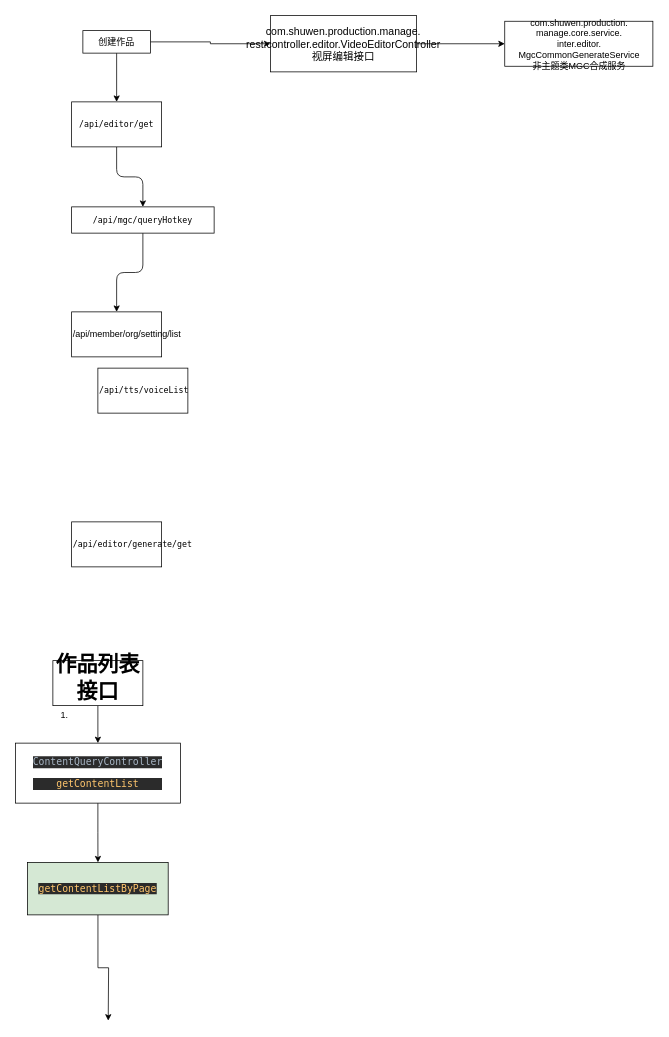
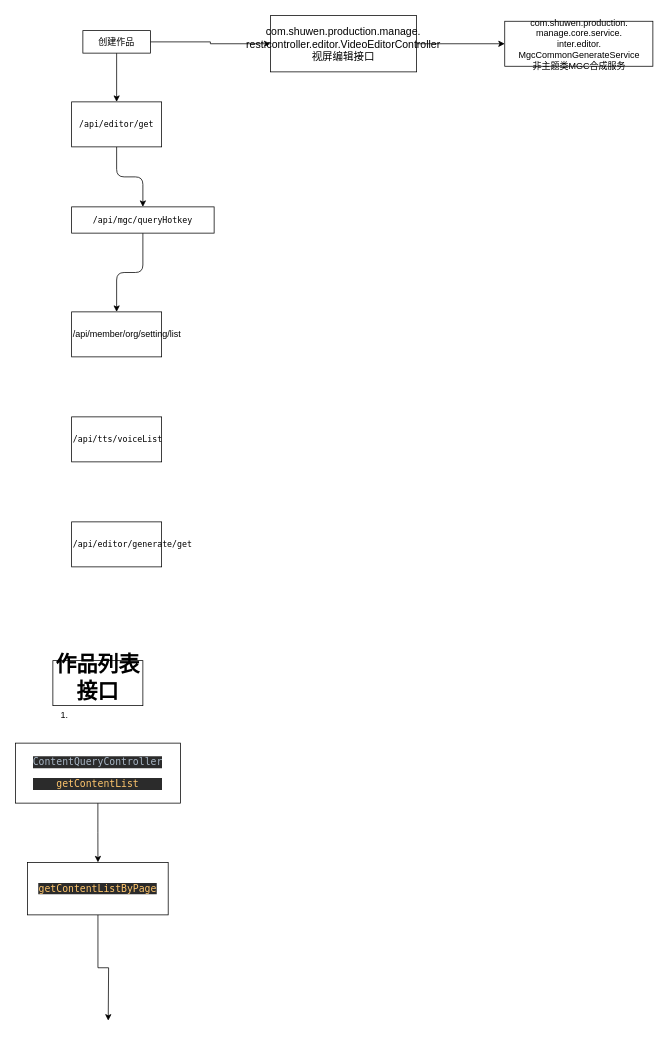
(143, 390) -> (117, 439)
(98, 736) -> none
(98, 888) -> (98, 888)
